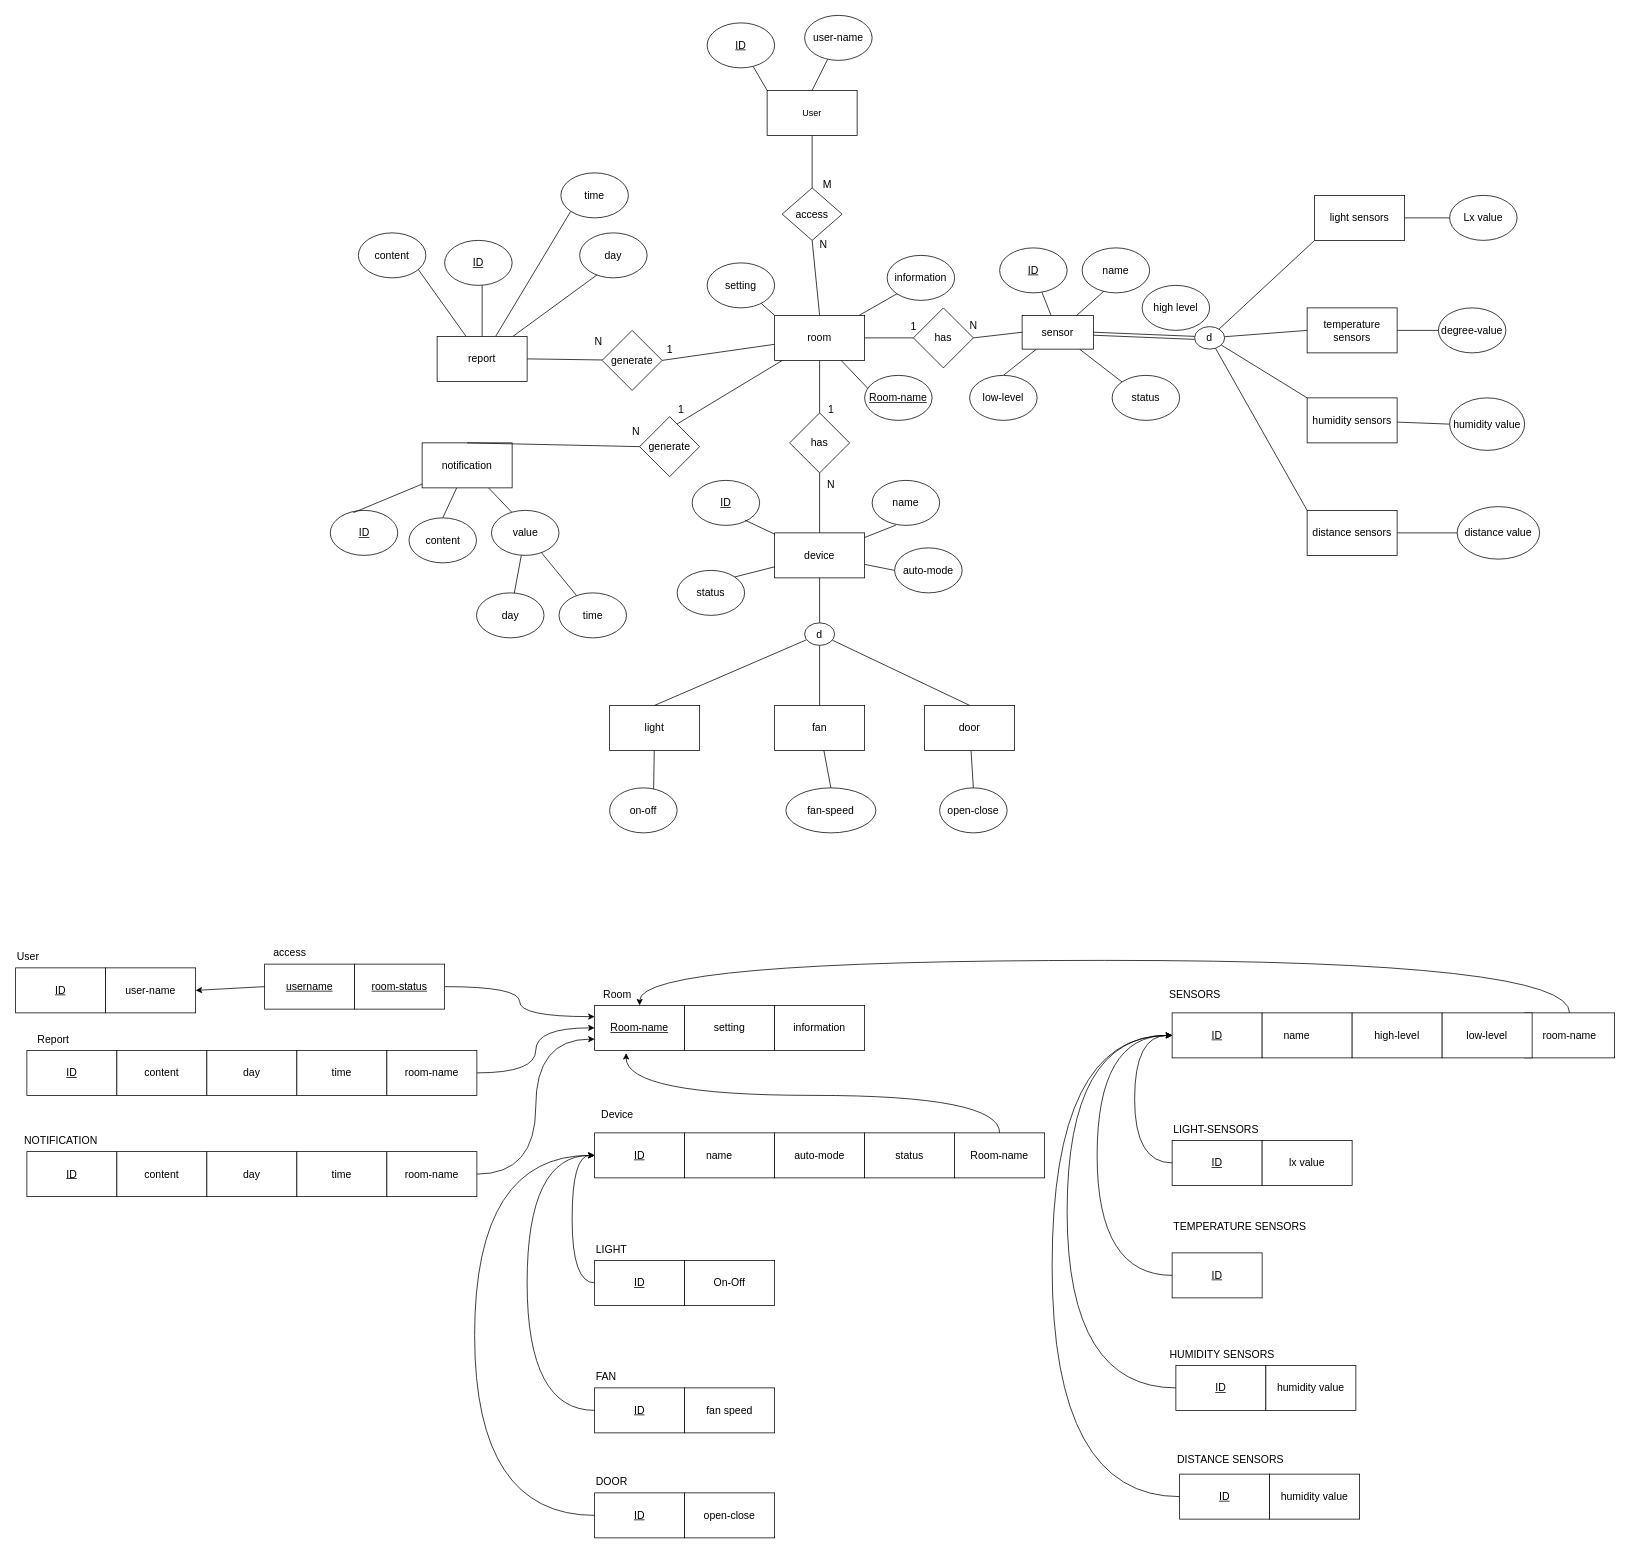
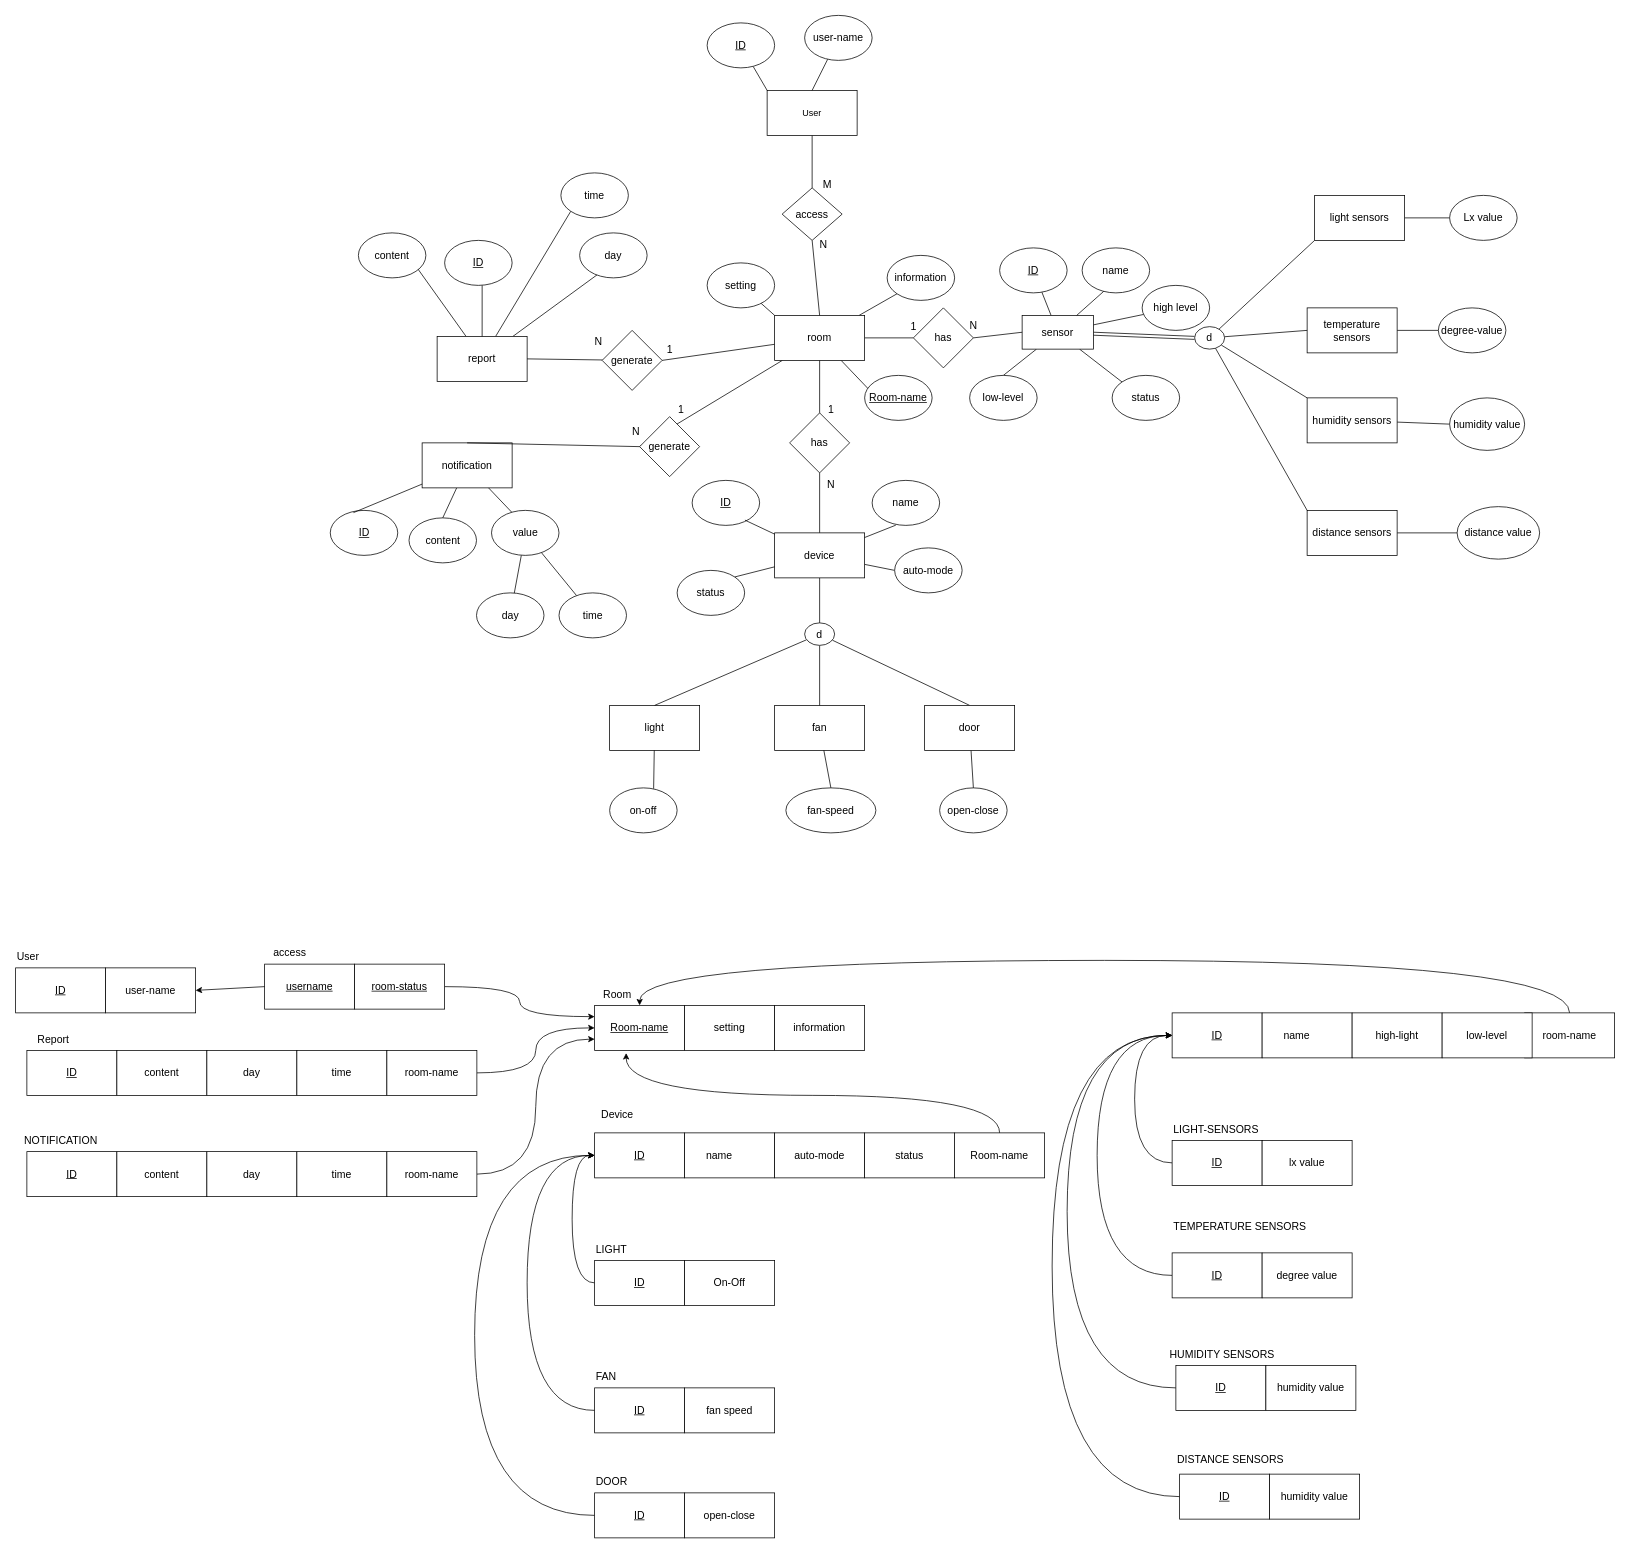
none -> (1118, 320)
(1194, 994) -> none
(1397, 1035) -> (1397, 1035)
none -> (1307, 1275)
